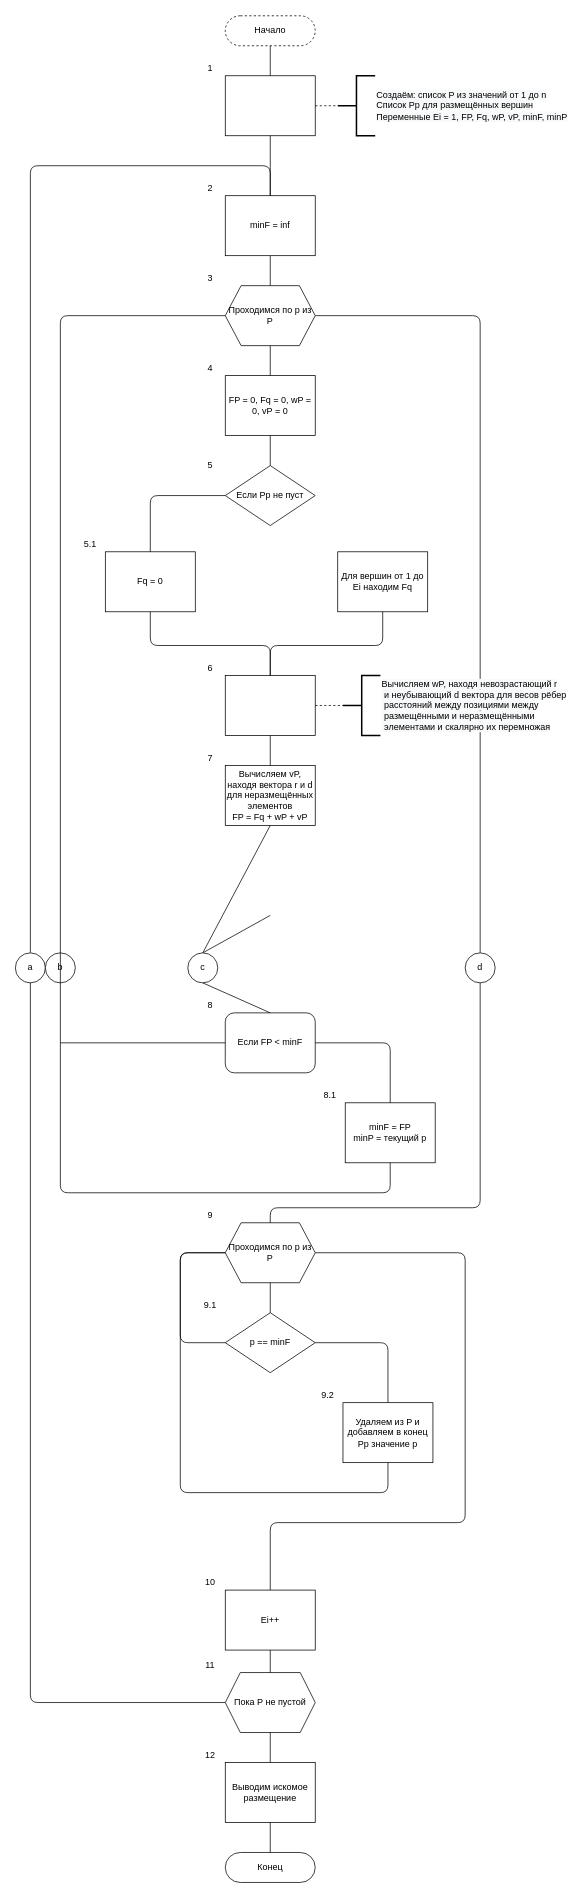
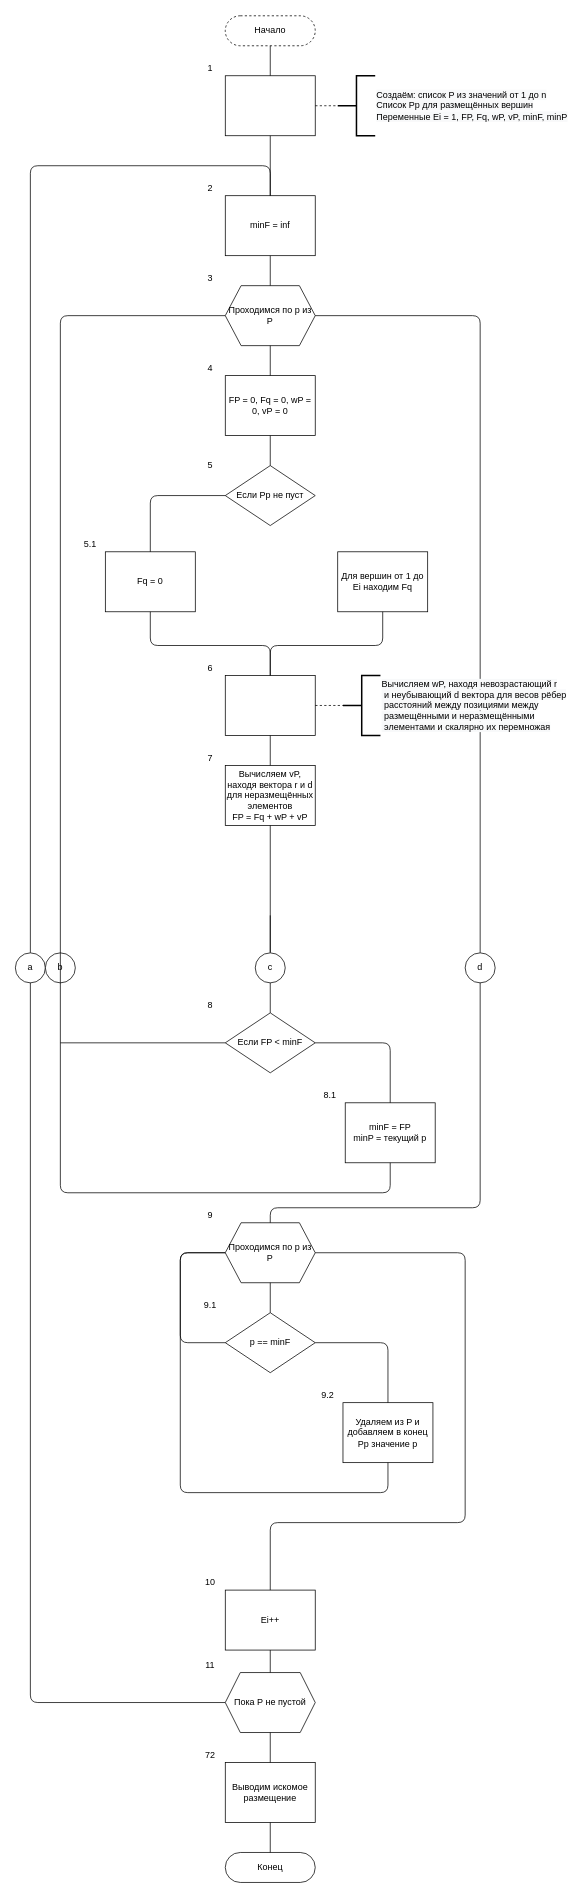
(203, 968) -> (270, 968)
(270, 1043) -> (270, 1043)
(210, 1755) -> (210, 1755)
